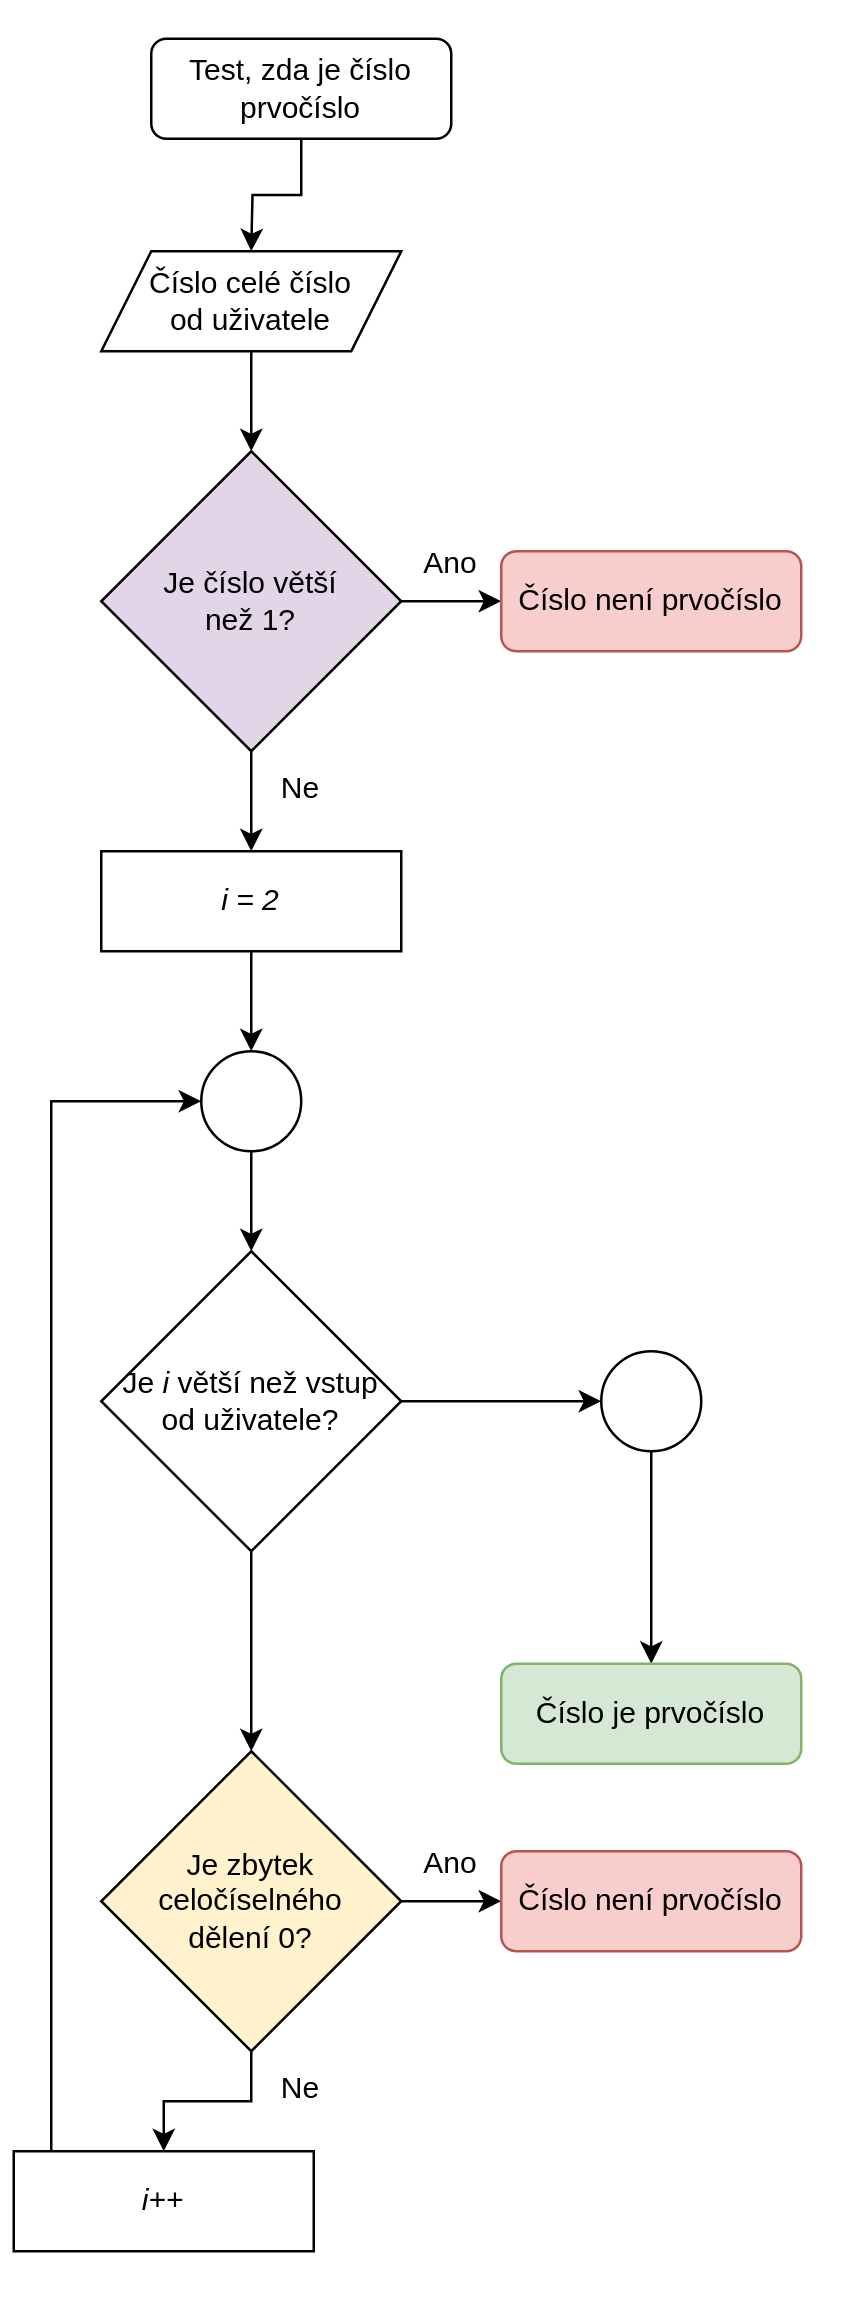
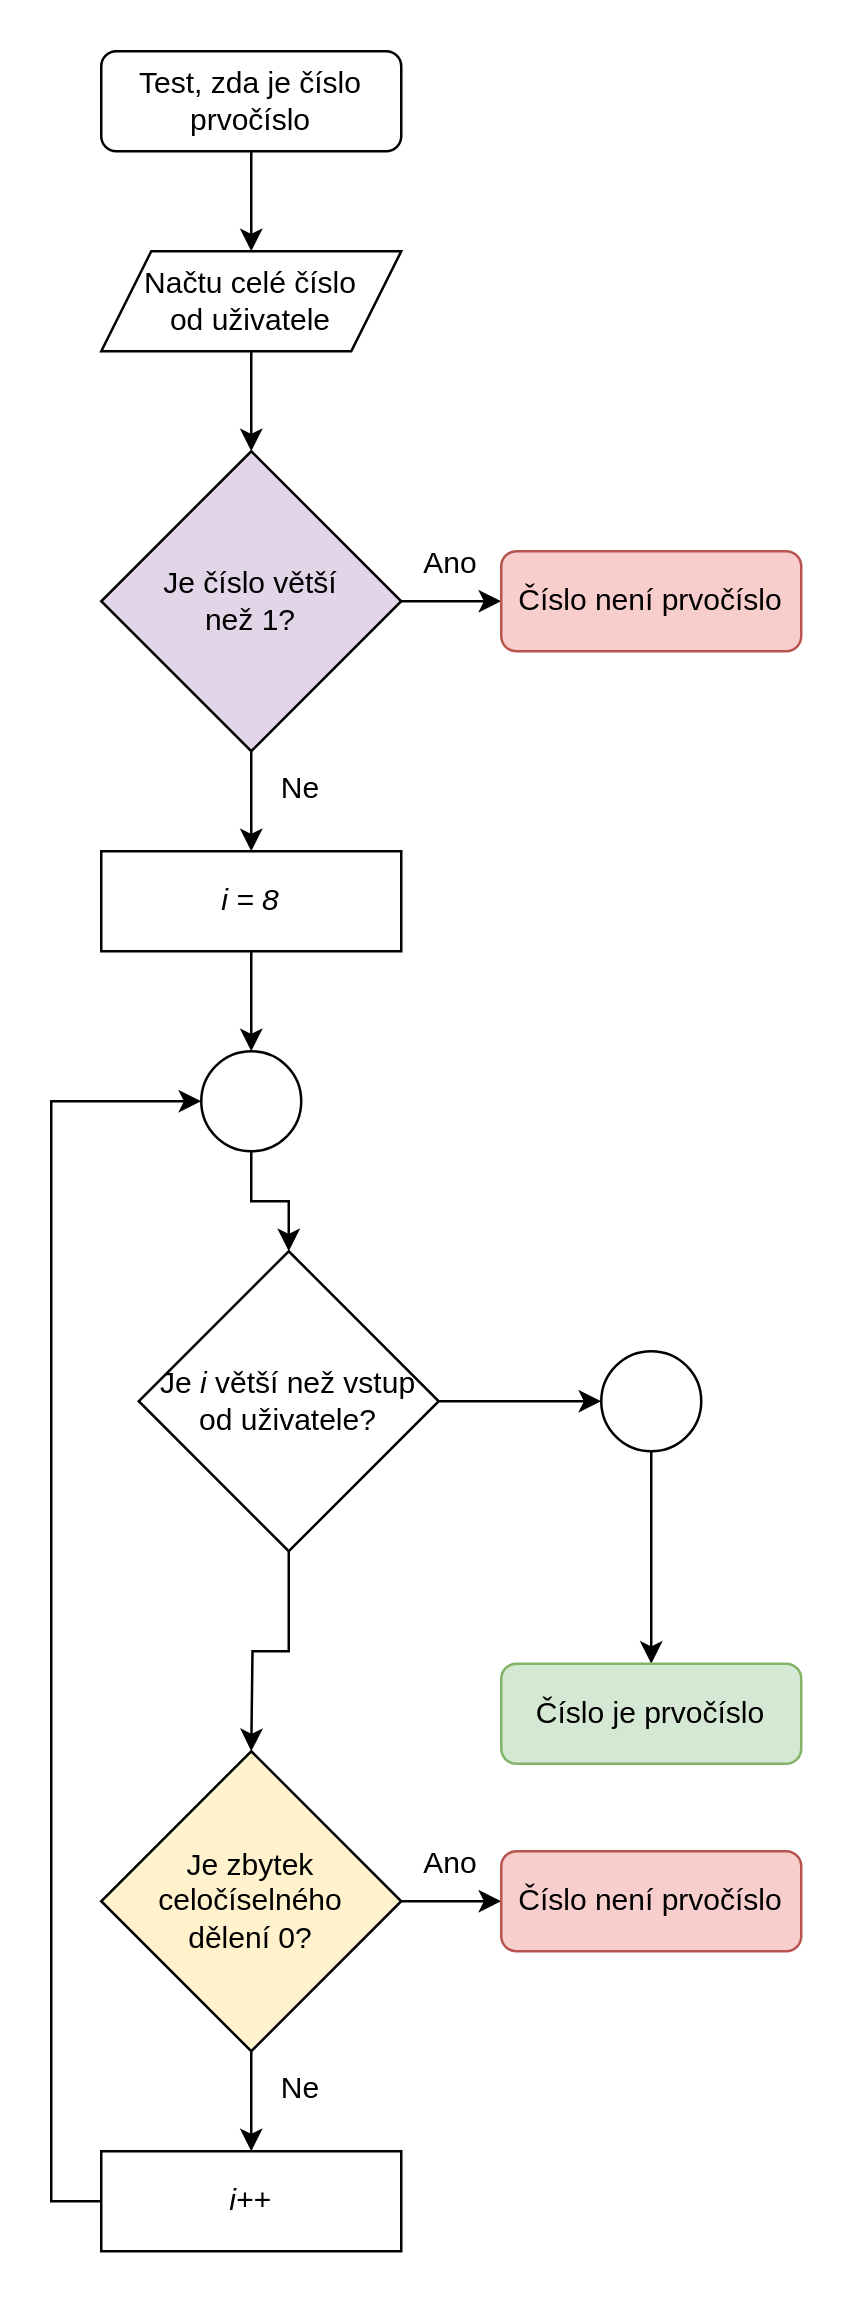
(301, 89) -> (251, 101)
(251, 301) -> (251, 301)
(251, 901) -> (251, 901)
(251, 1401) -> (289, 1401)
(164, 2201) -> (251, 2201)
